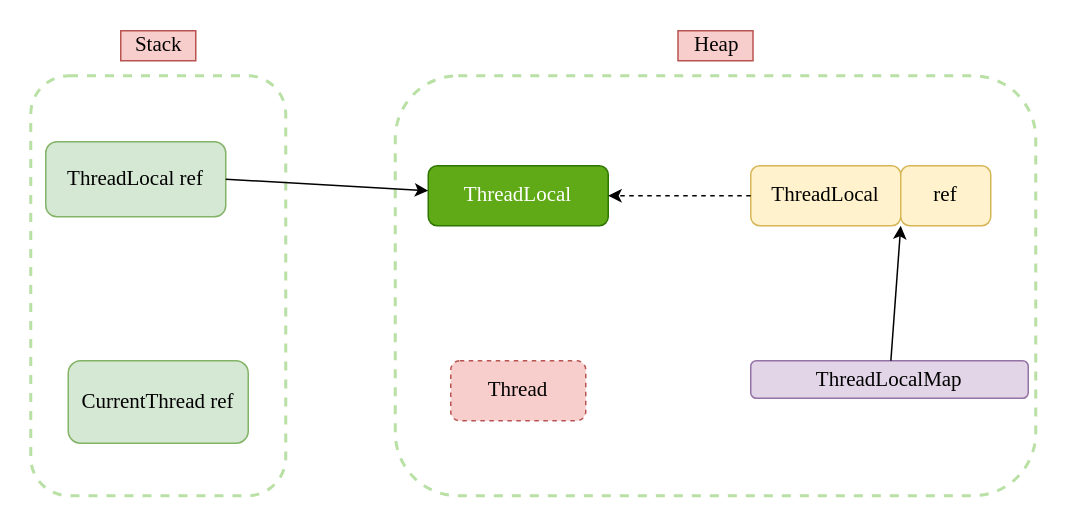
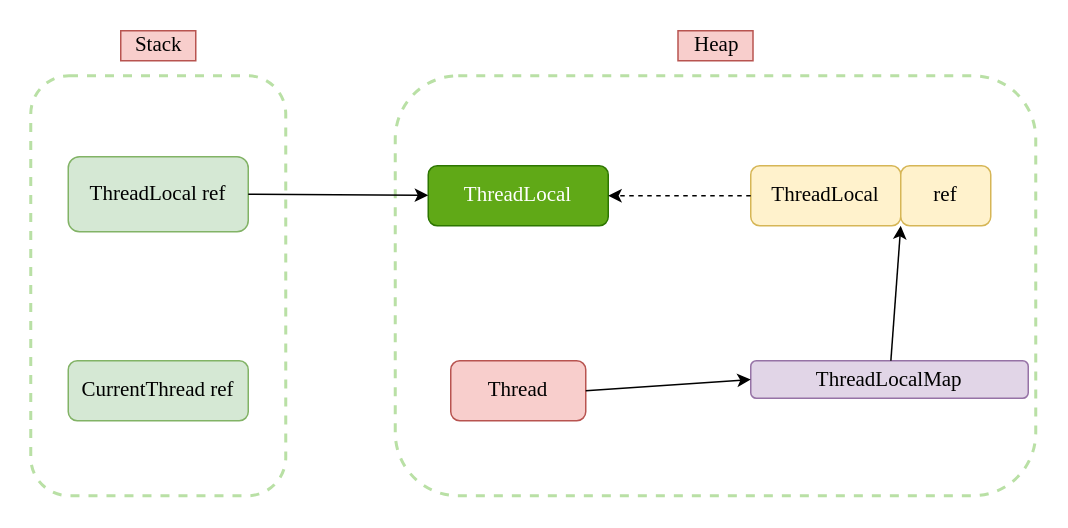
(136, 179) -> (158, 194)
none -> (663, 385)
(518, 391) -> (518, 391)
(158, 402) -> (158, 391)
